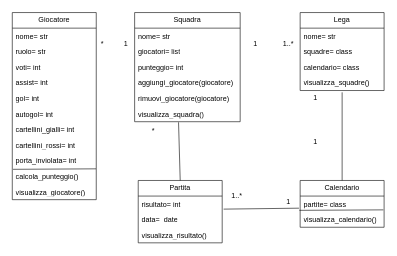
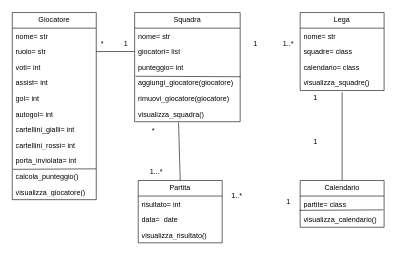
none -> (116, 51)
none -> (188, 76)
none -> (156, 171)
(261, 209) -> none
